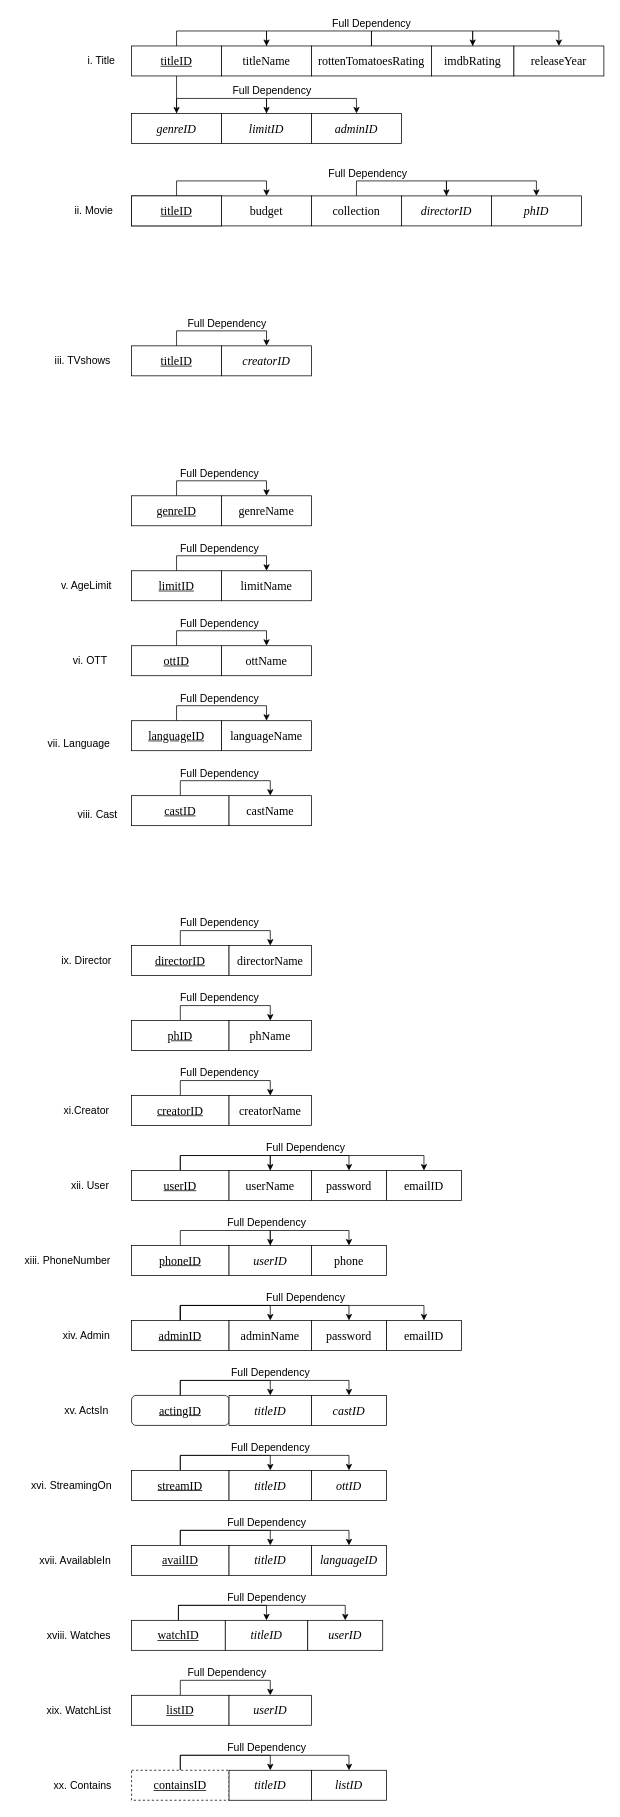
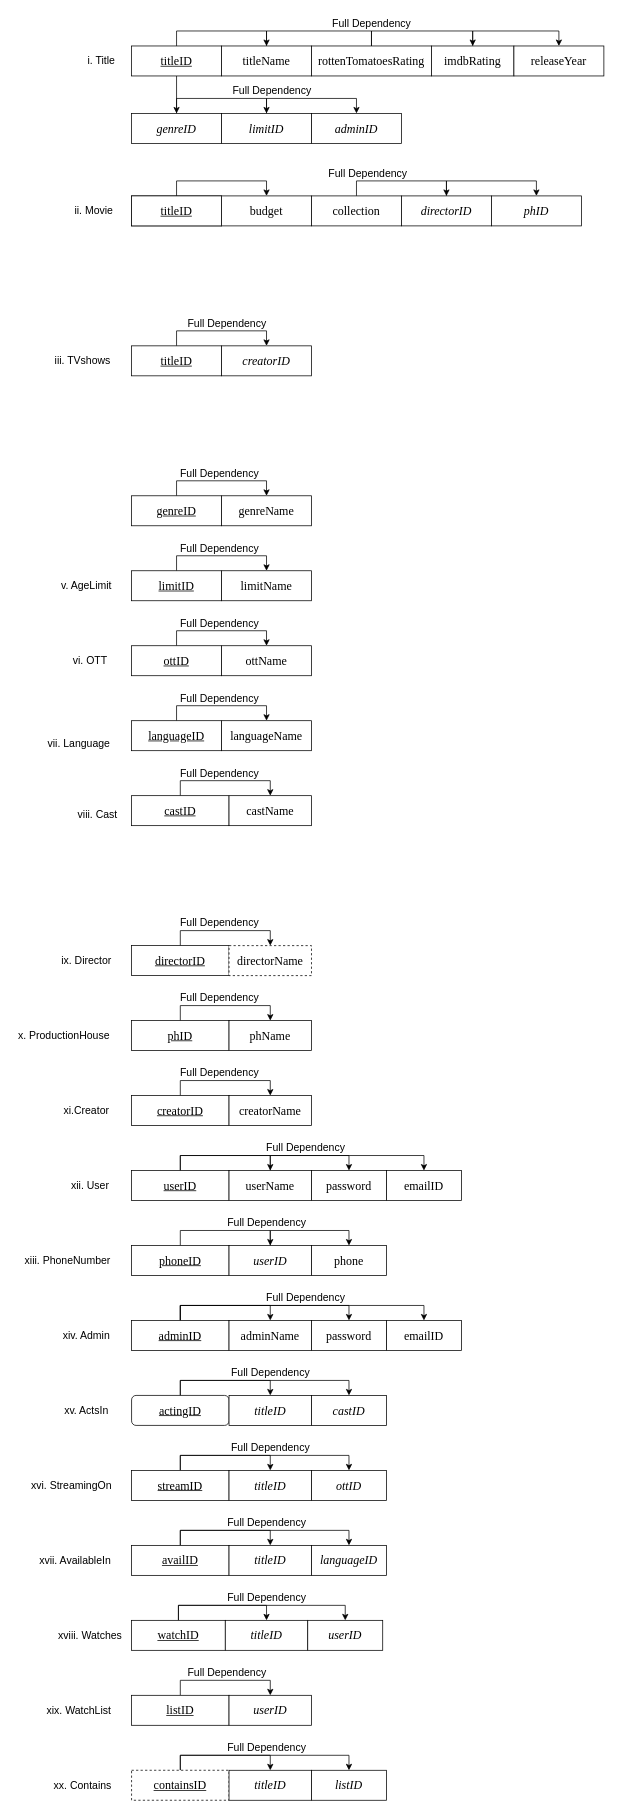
(270, 960) -> (270, 960)
none -> (64, 1035)
(79, 1635) -> (90, 1635)
